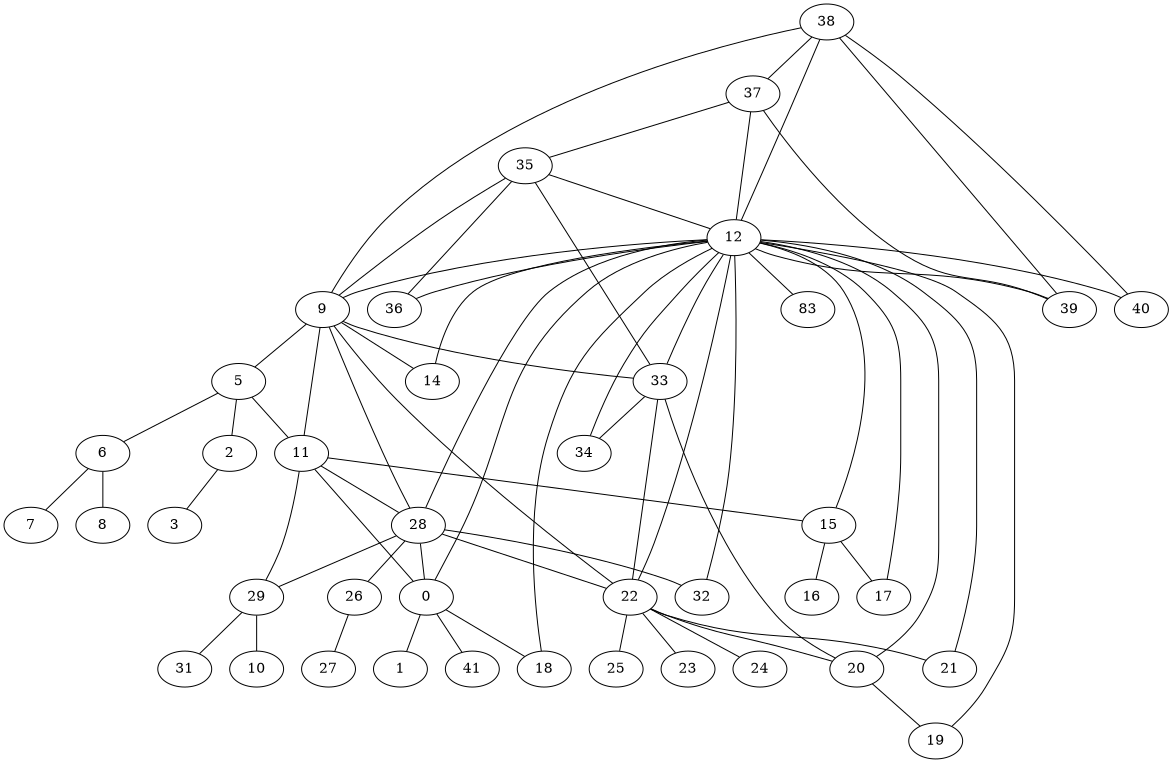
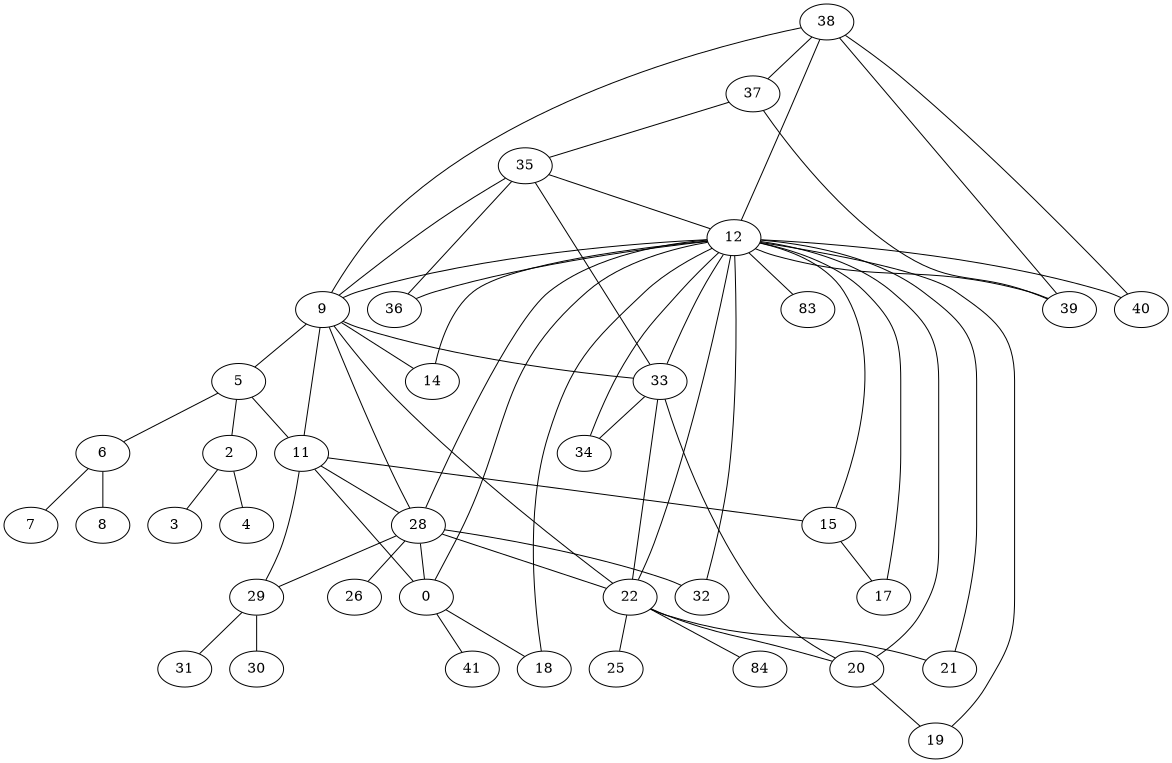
(743, 166) -> none
none -> (247, 525)
(812, 597) -> none
(257, 669) -> (257, 669)
(329, 669) -> none
(400, 669) -> none
(688, 669) -> none
(760, 669) -> (760, 669)
